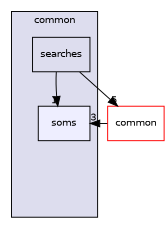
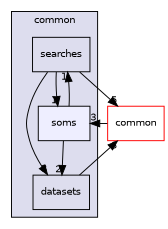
none -> (69, 94)
none -> (61, 192)
